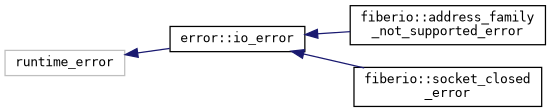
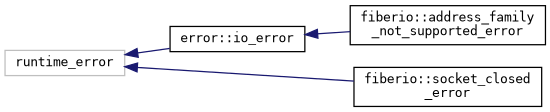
(334, 61) -> (246, 74)
